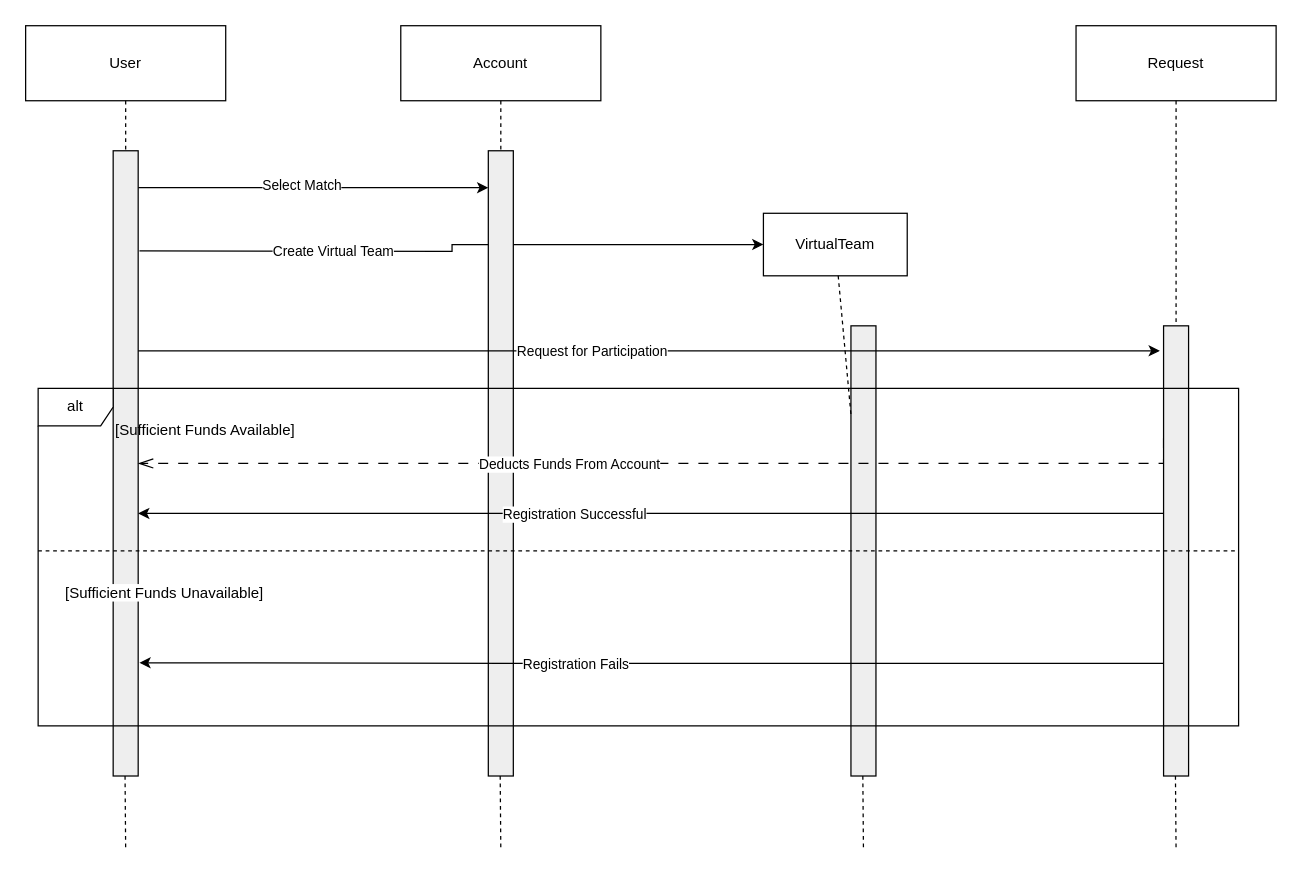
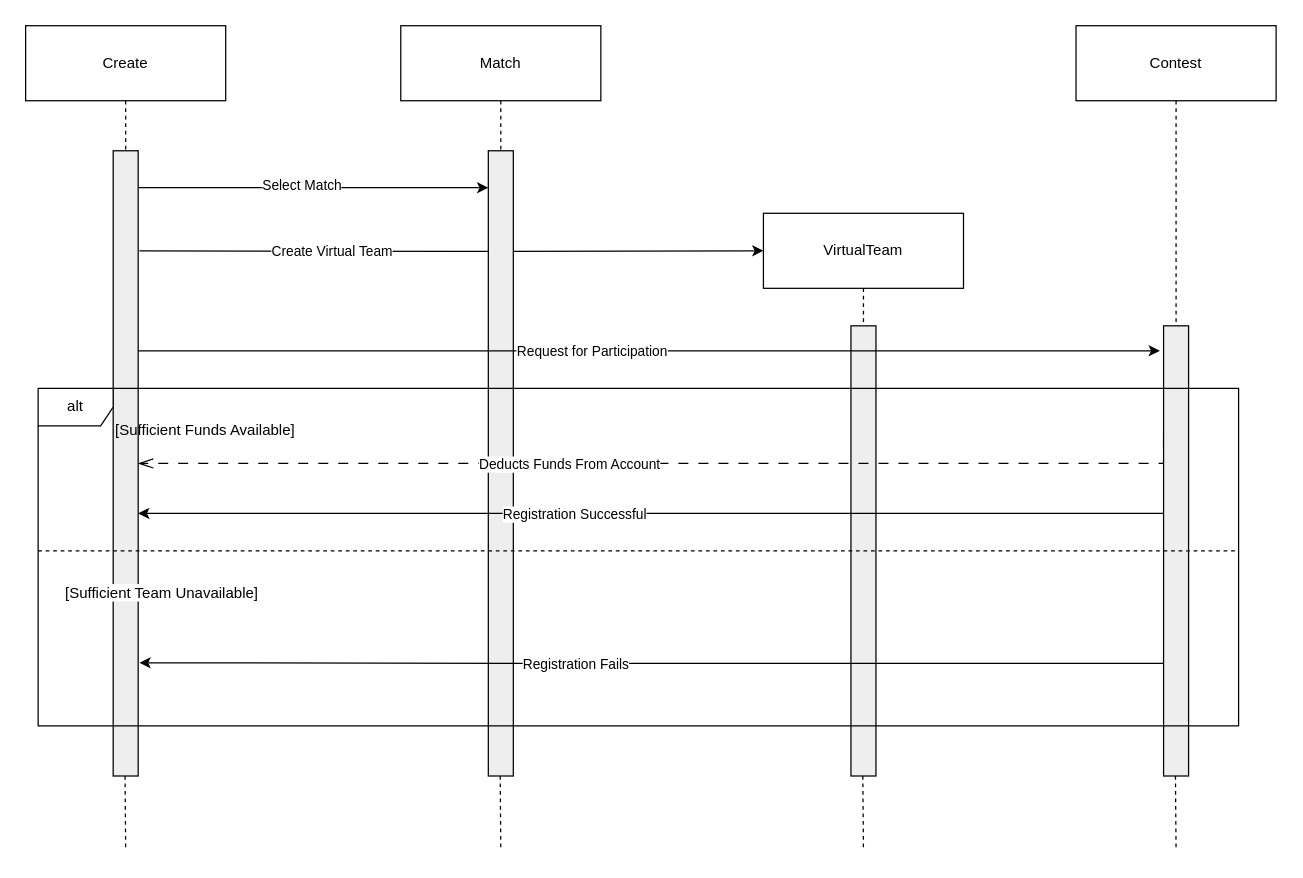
(126, 63) -> (126, 63)
(501, 63) -> (501, 63)
(1176, 63) -> (1176, 63)
(835, 244) -> (863, 251)
(178, 593) -> (174, 593)
